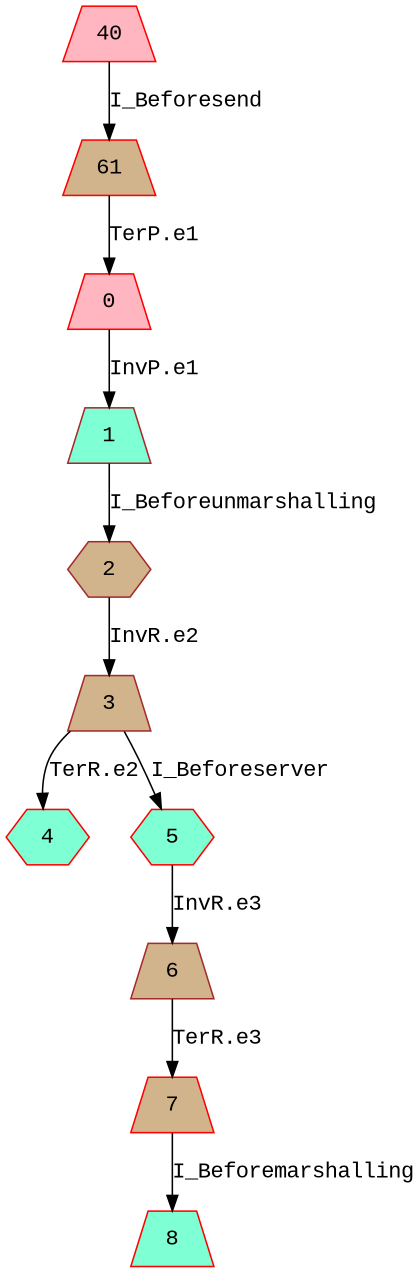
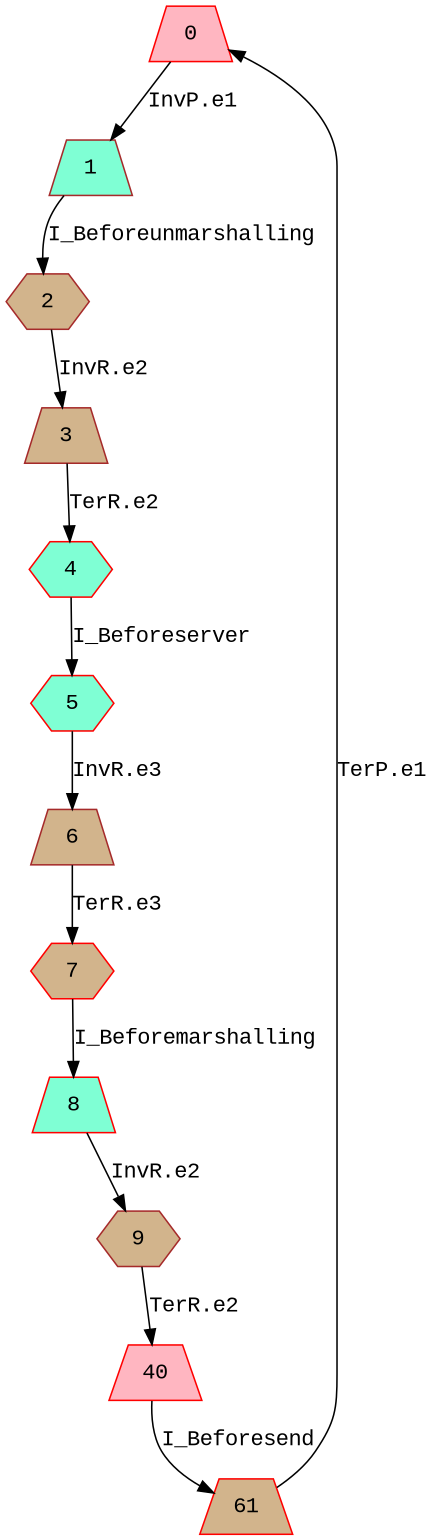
(140, 763) -> (71, 629)
(172, 1105) -> (72, 971)
none -> (138, 1239)
